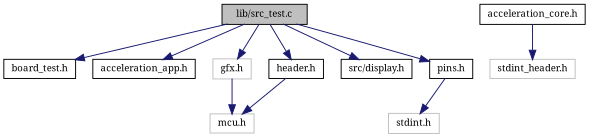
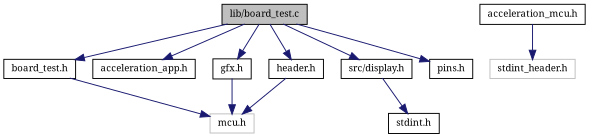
(265, 14) -> (265, 14)
(533, 14) -> (533, 14)
(232, 69) -> (232, 69)
(435, 92) -> (392, 92)
none -> (135, 96)
(414, 123) -> (414, 123)
